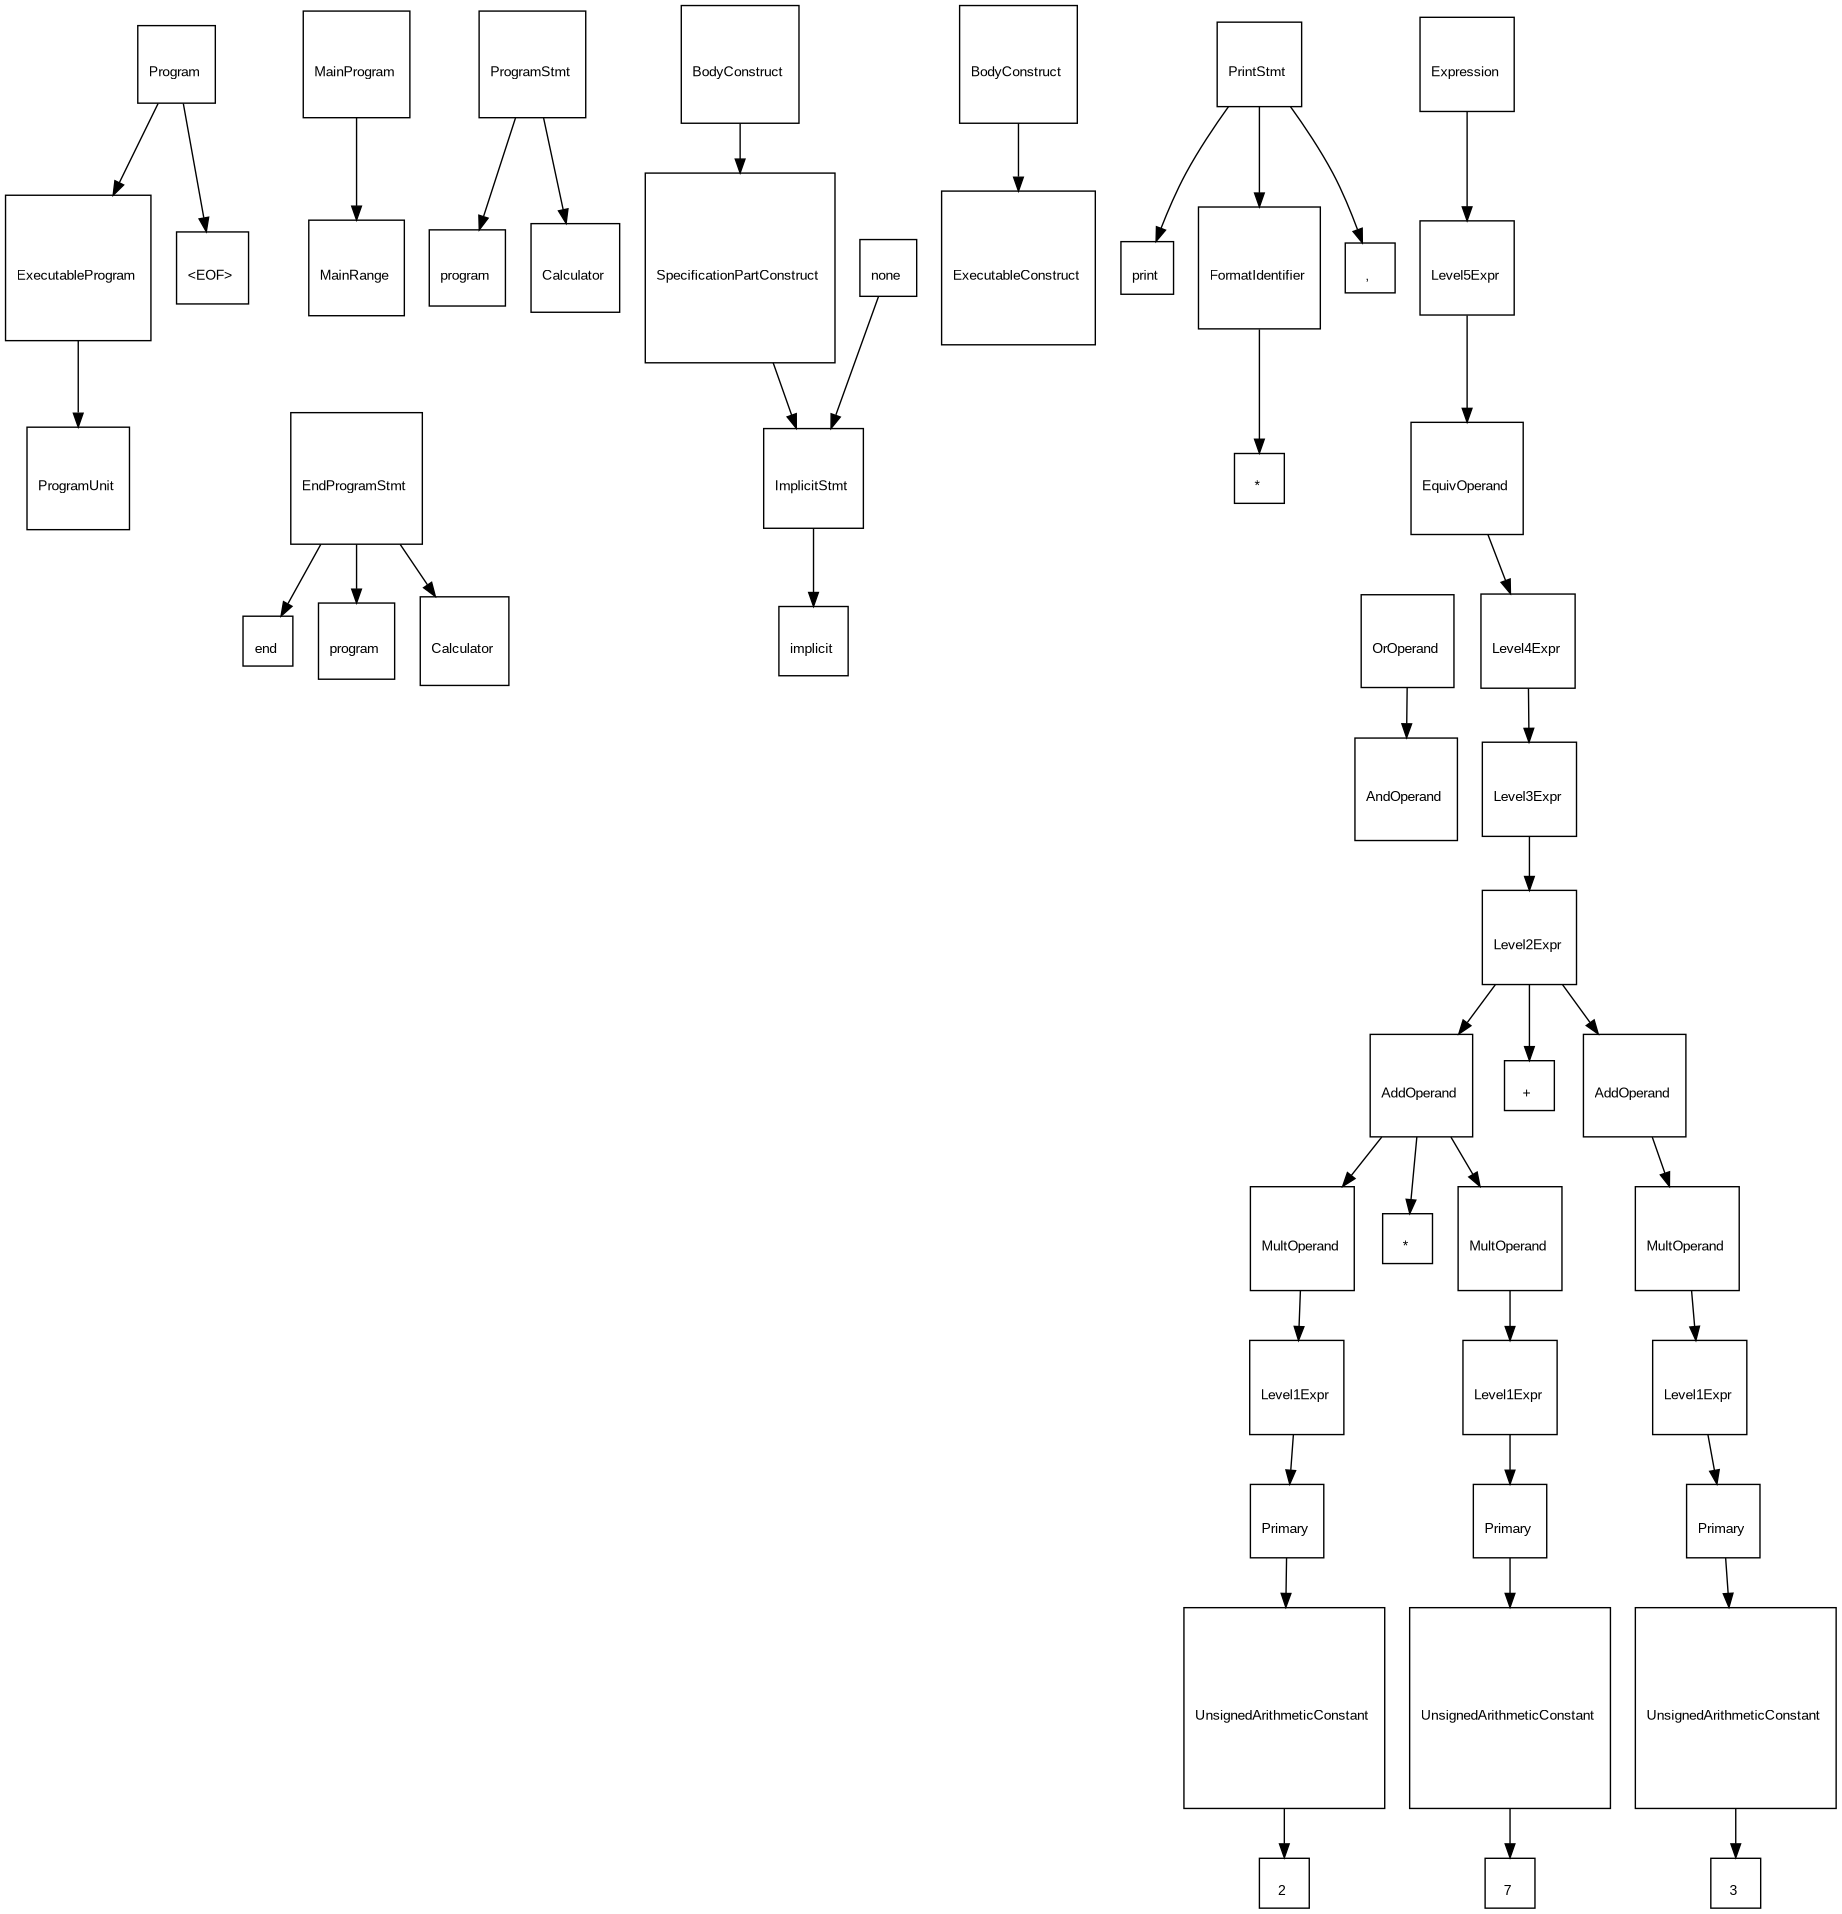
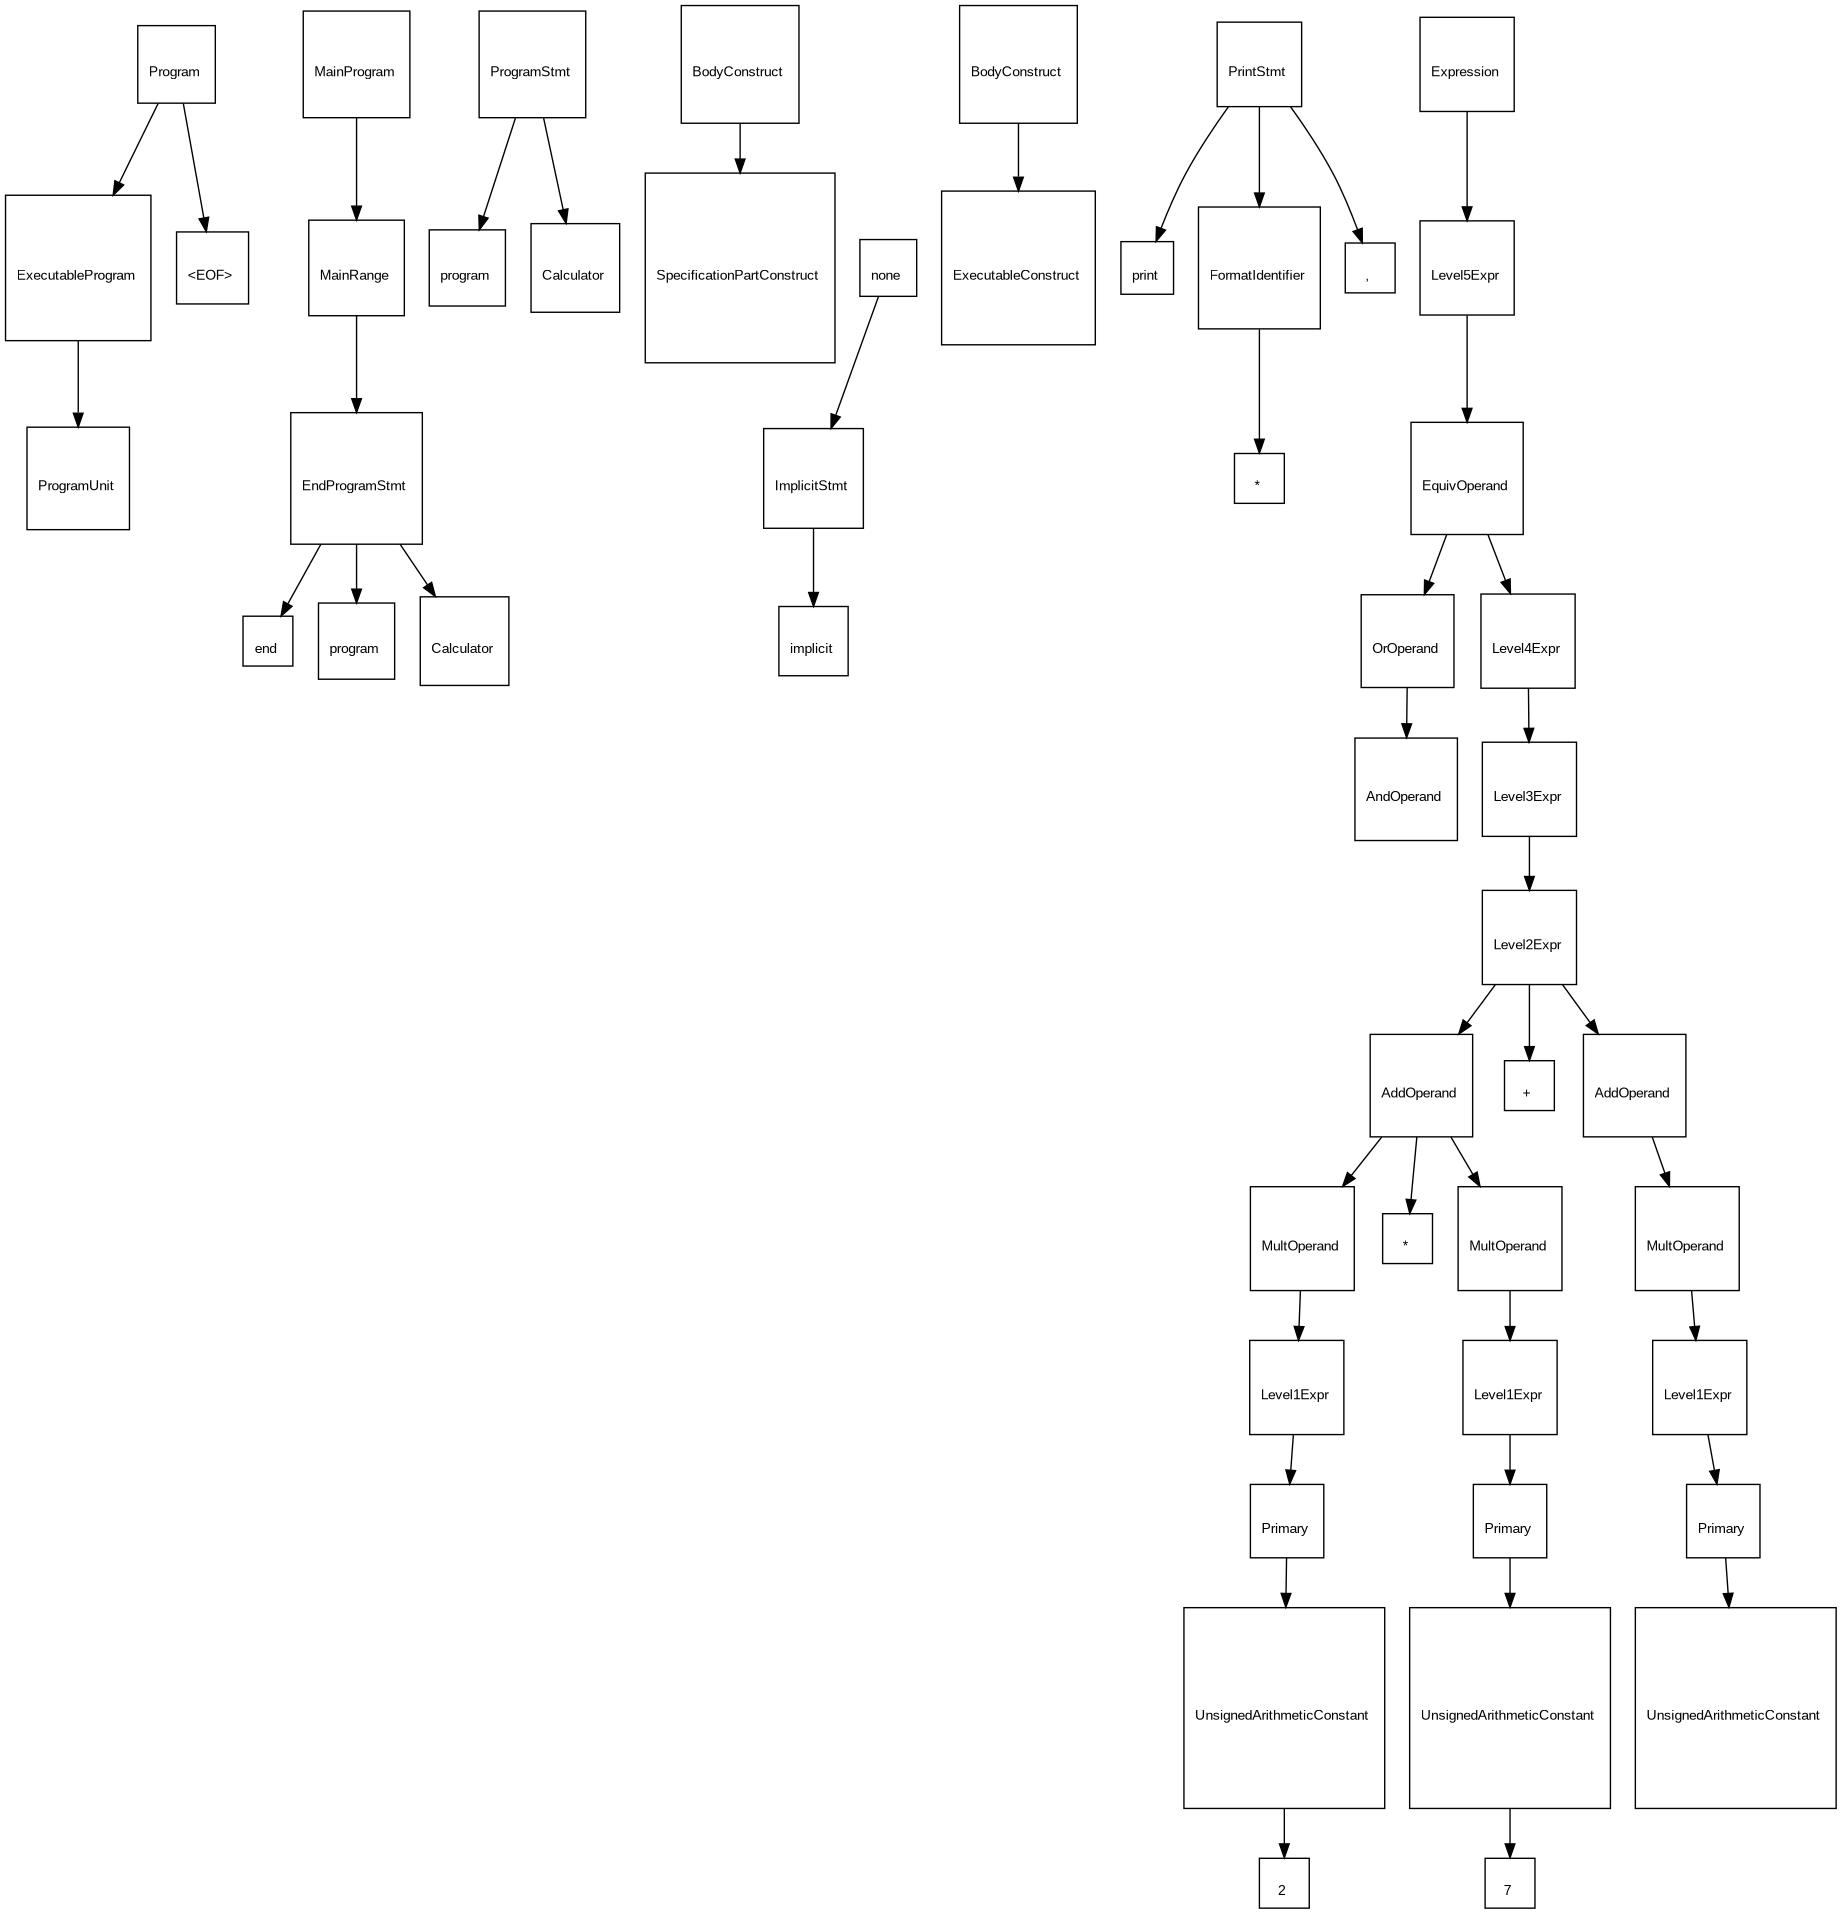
none -> (357, 357)
(782, 389) -> none
none -> (1438, 558)
(1736, 1883) -> none
